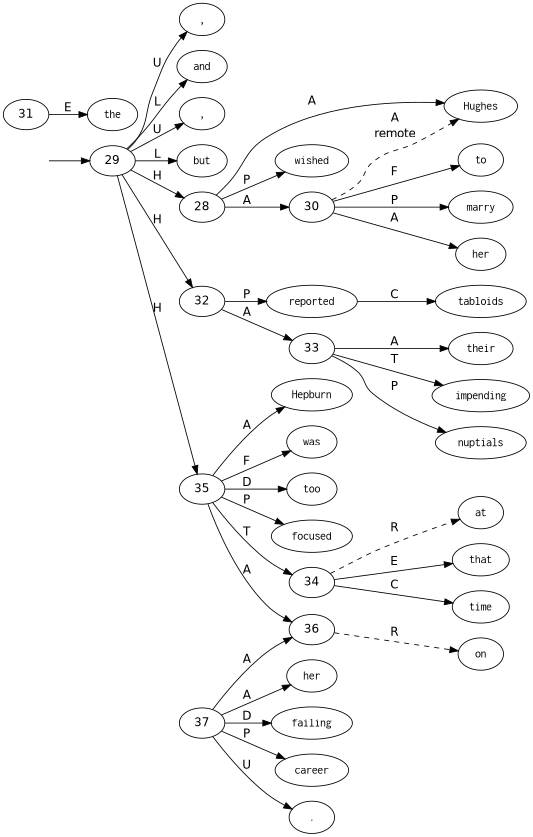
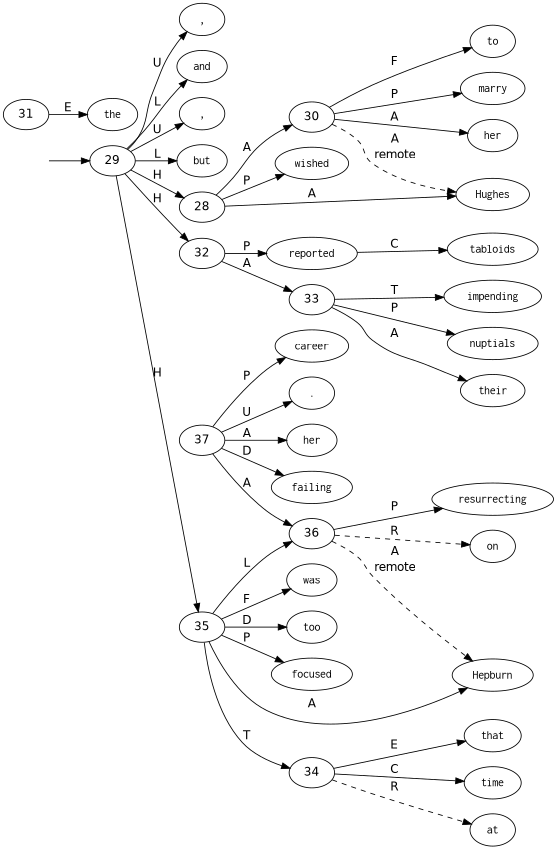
none -> (493, 499)
(247, 570) -> (247, 564)
none -> (397, 600)
